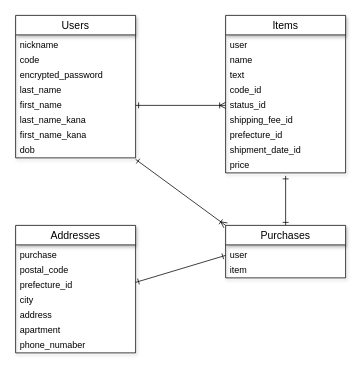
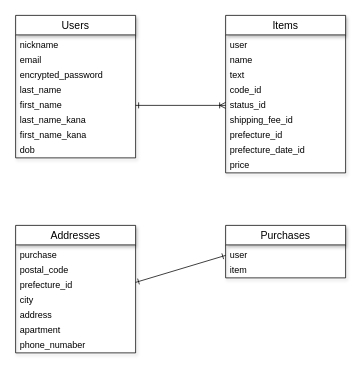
(30, 60) -> (30, 60)
(267, 150) -> (274, 150)
(181, 193) -> none
(285, 201) -> none
